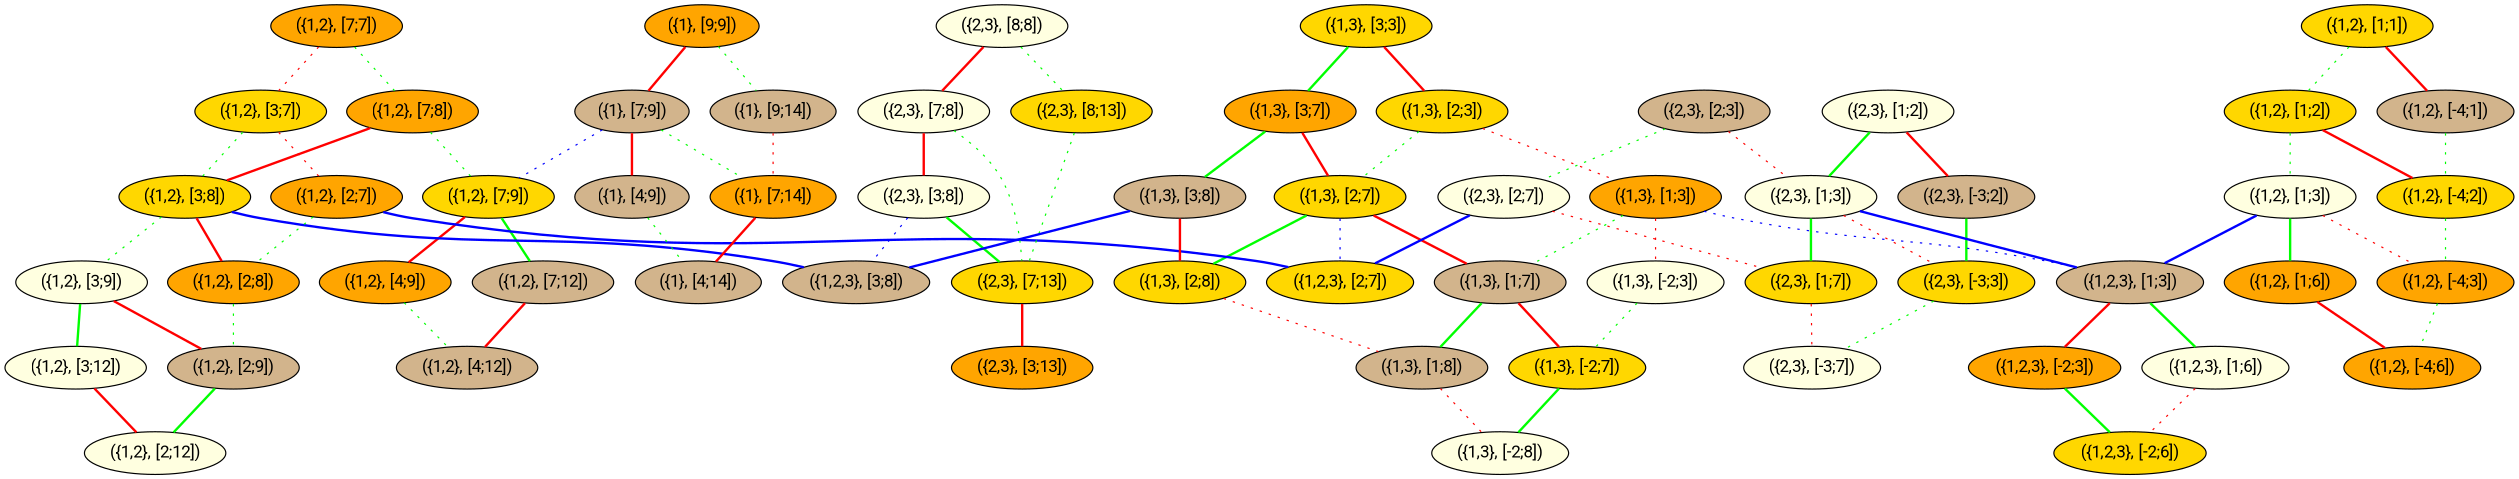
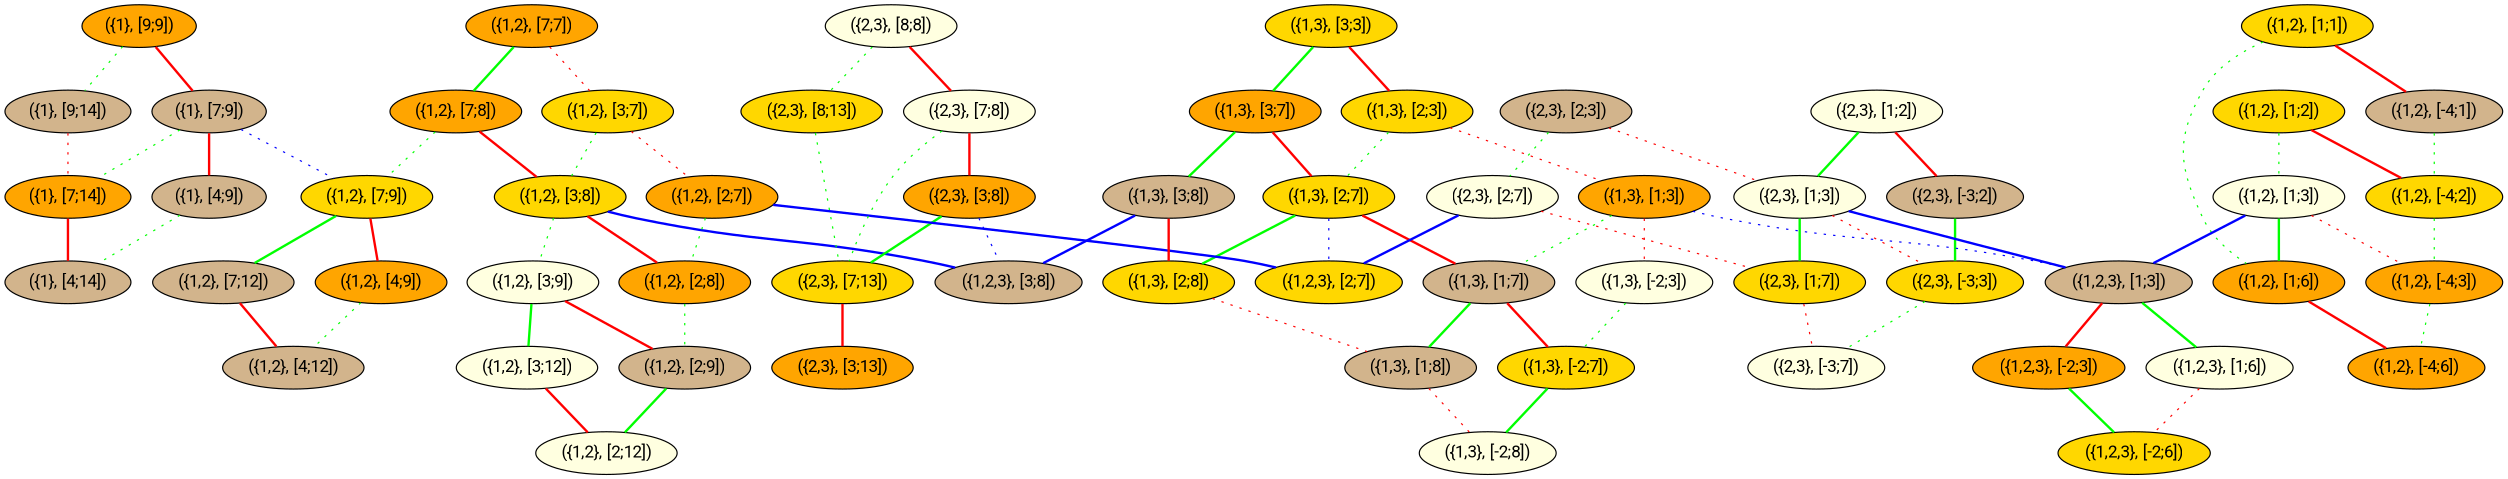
(375, 69) -> (494, 69)
(2329, 69) -> (2184, 147)
(924, 197) -> (969, 197)
